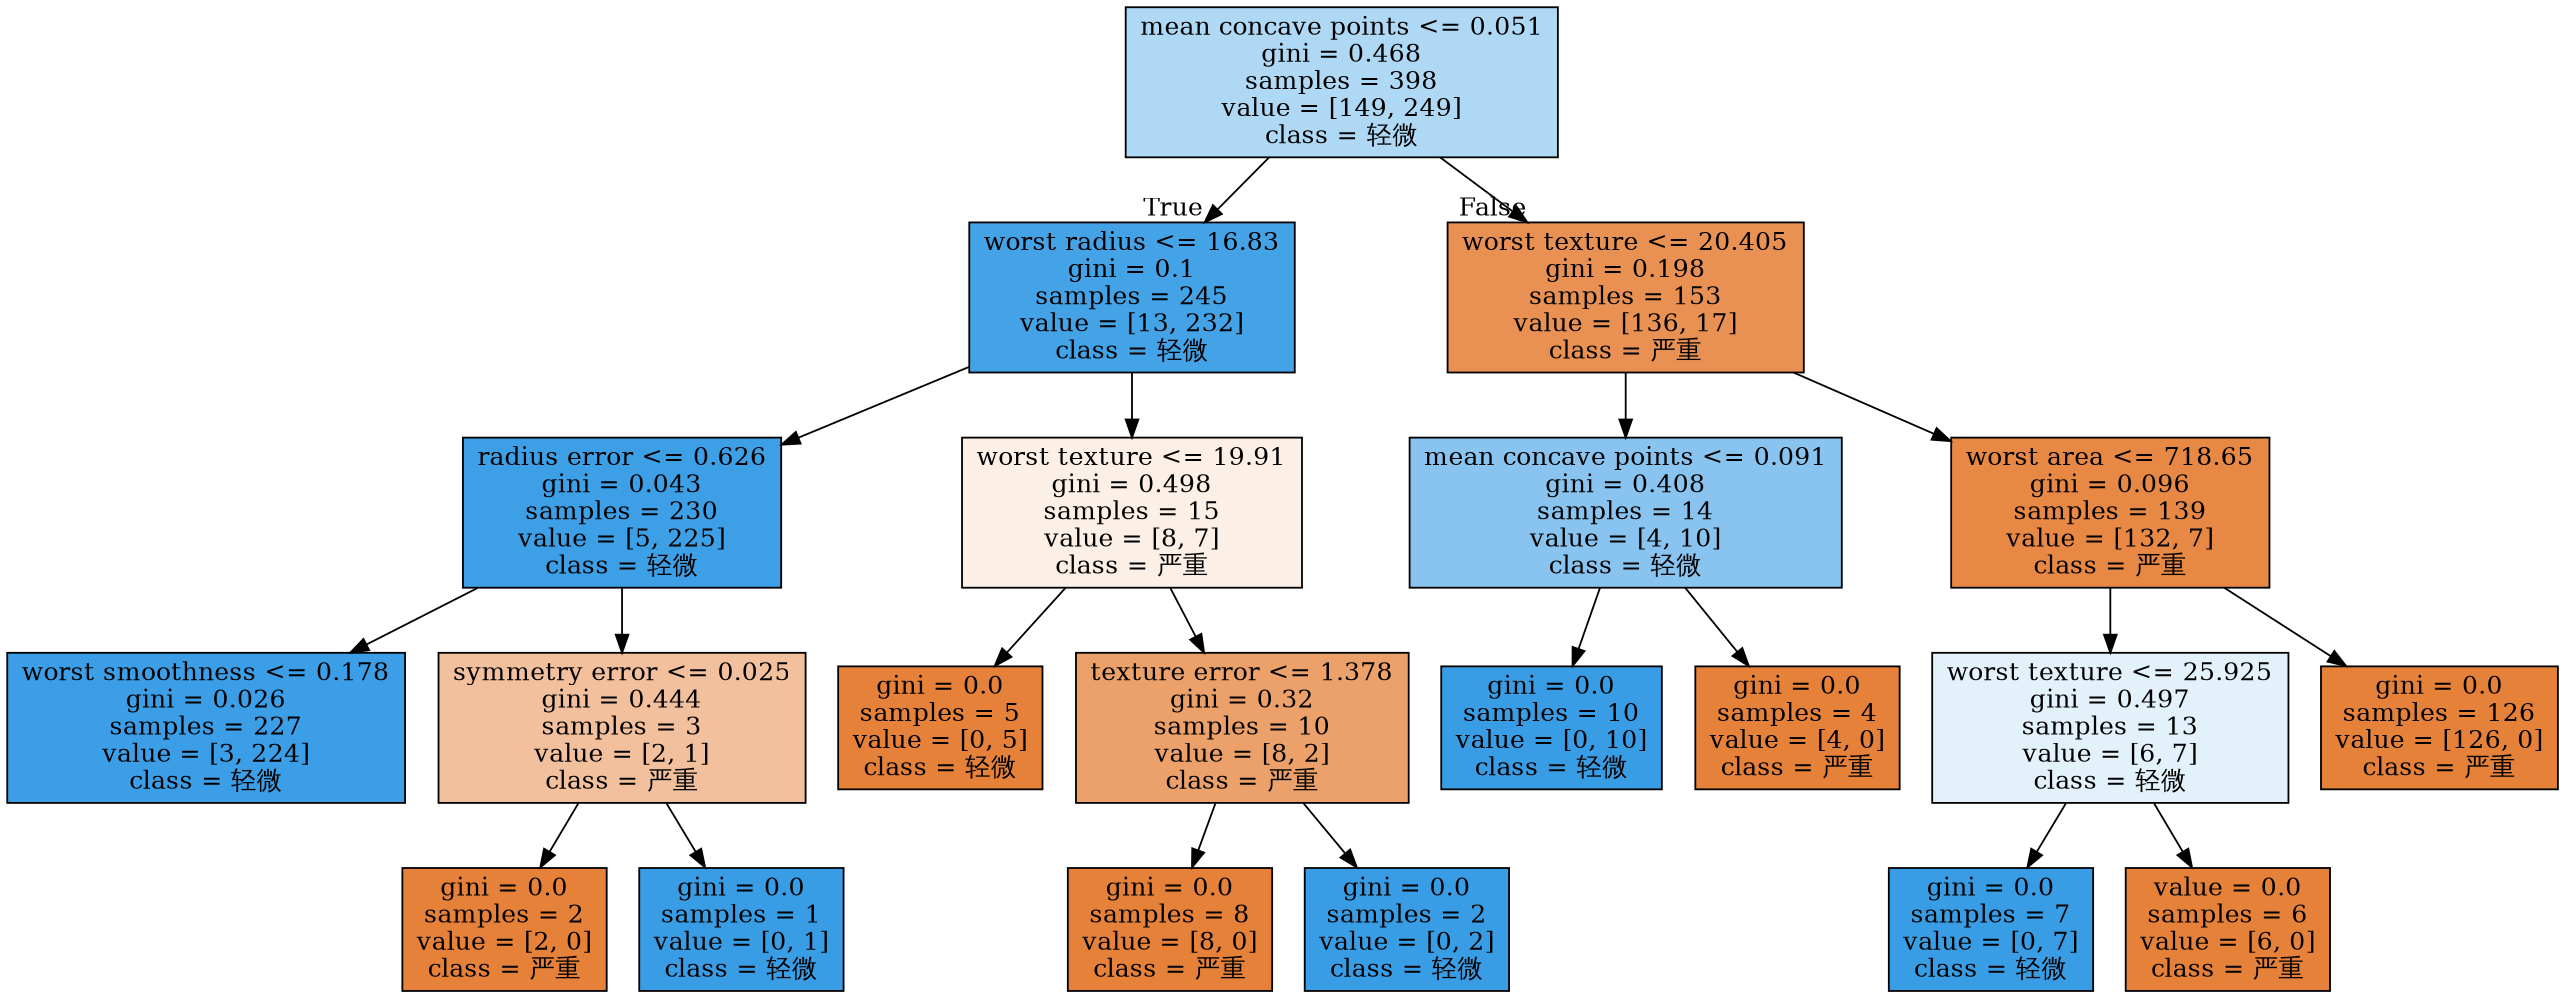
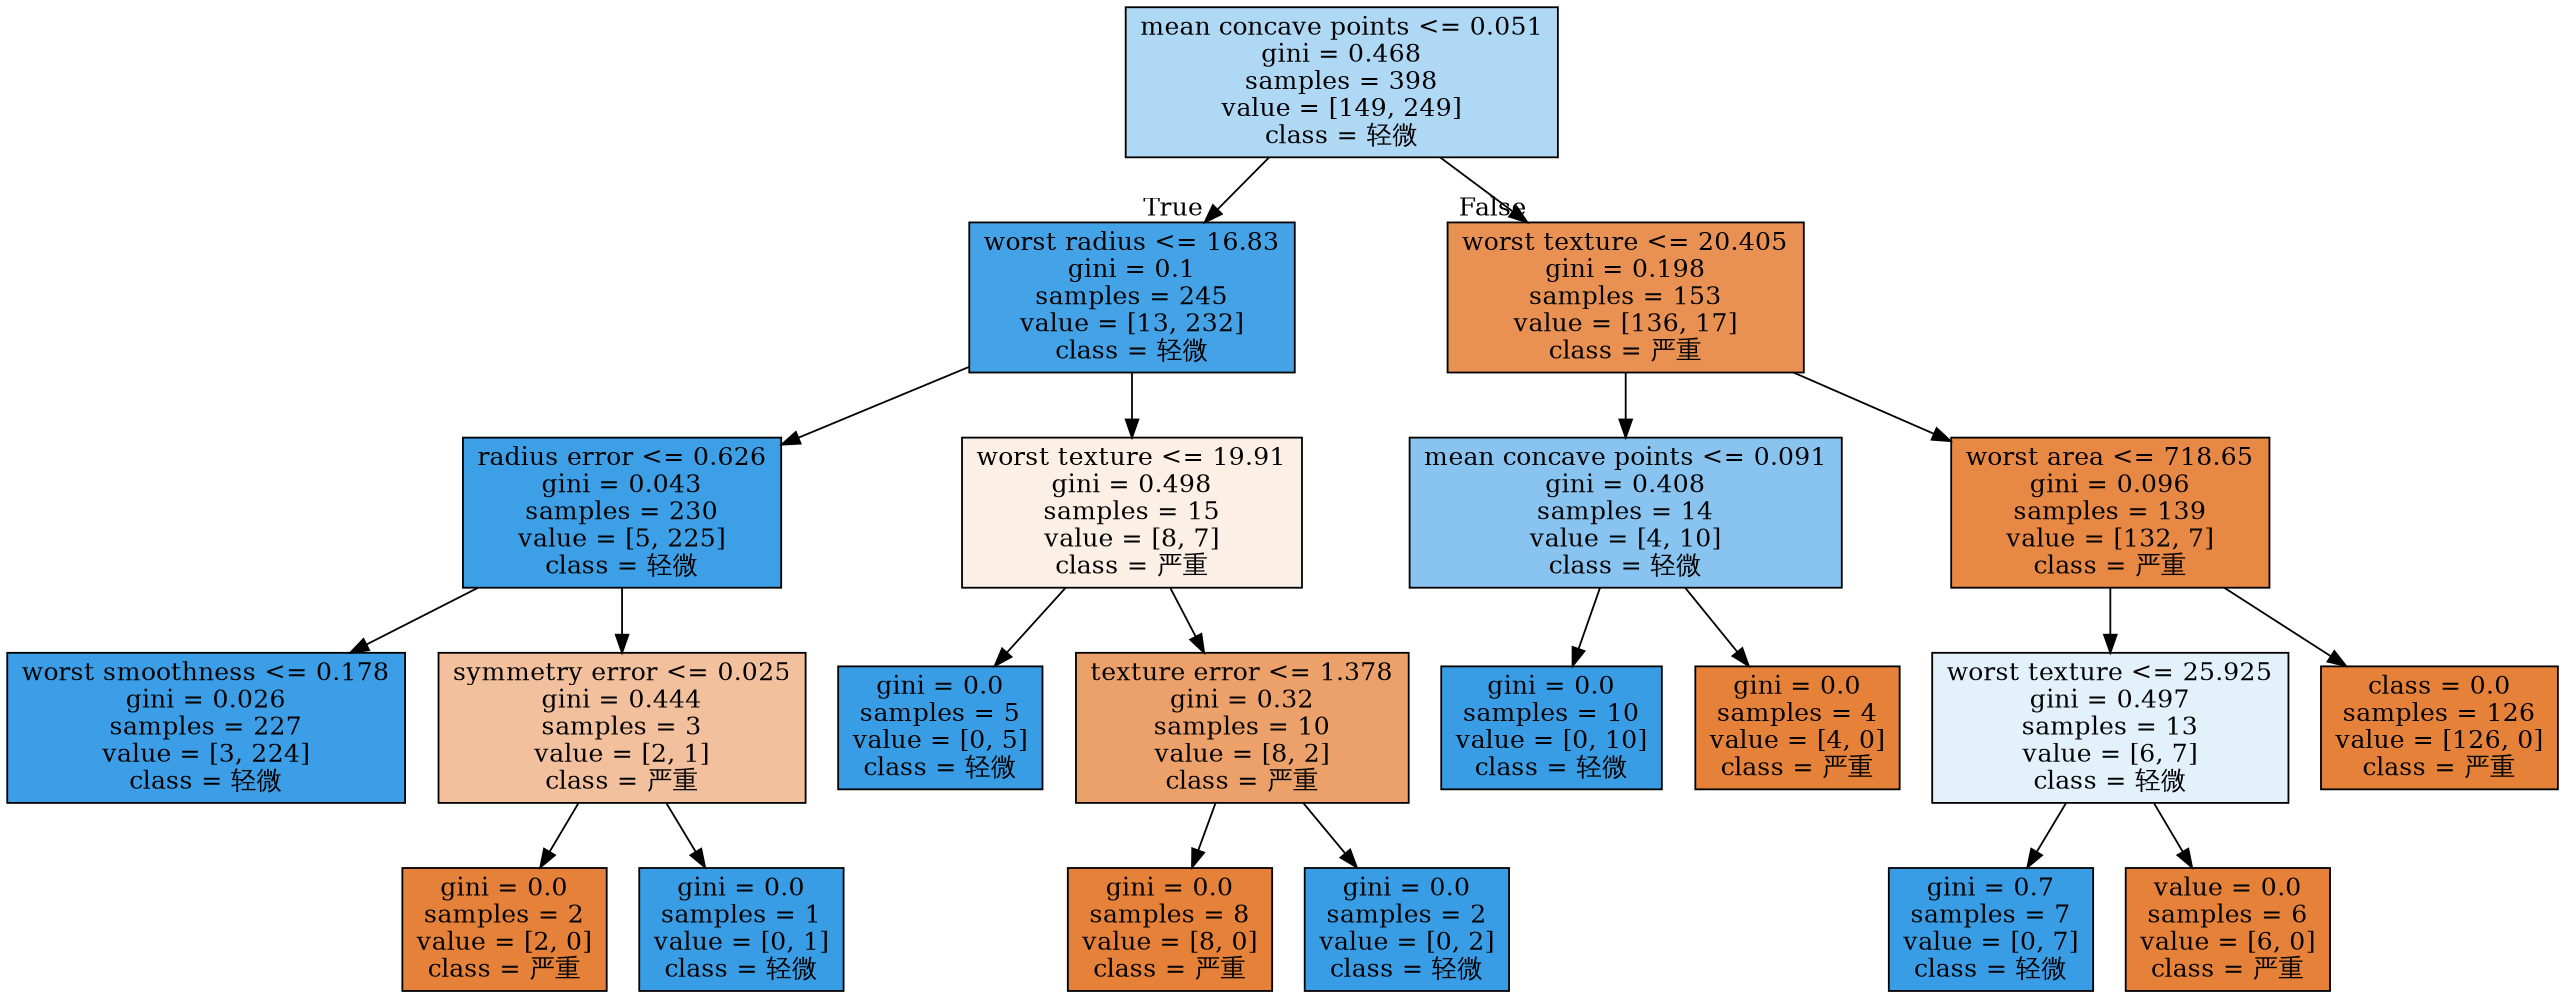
(940, 728) -> (940, 728)
(2439, 728) -> (2439, 728)
(1991, 929) -> (1991, 929)
